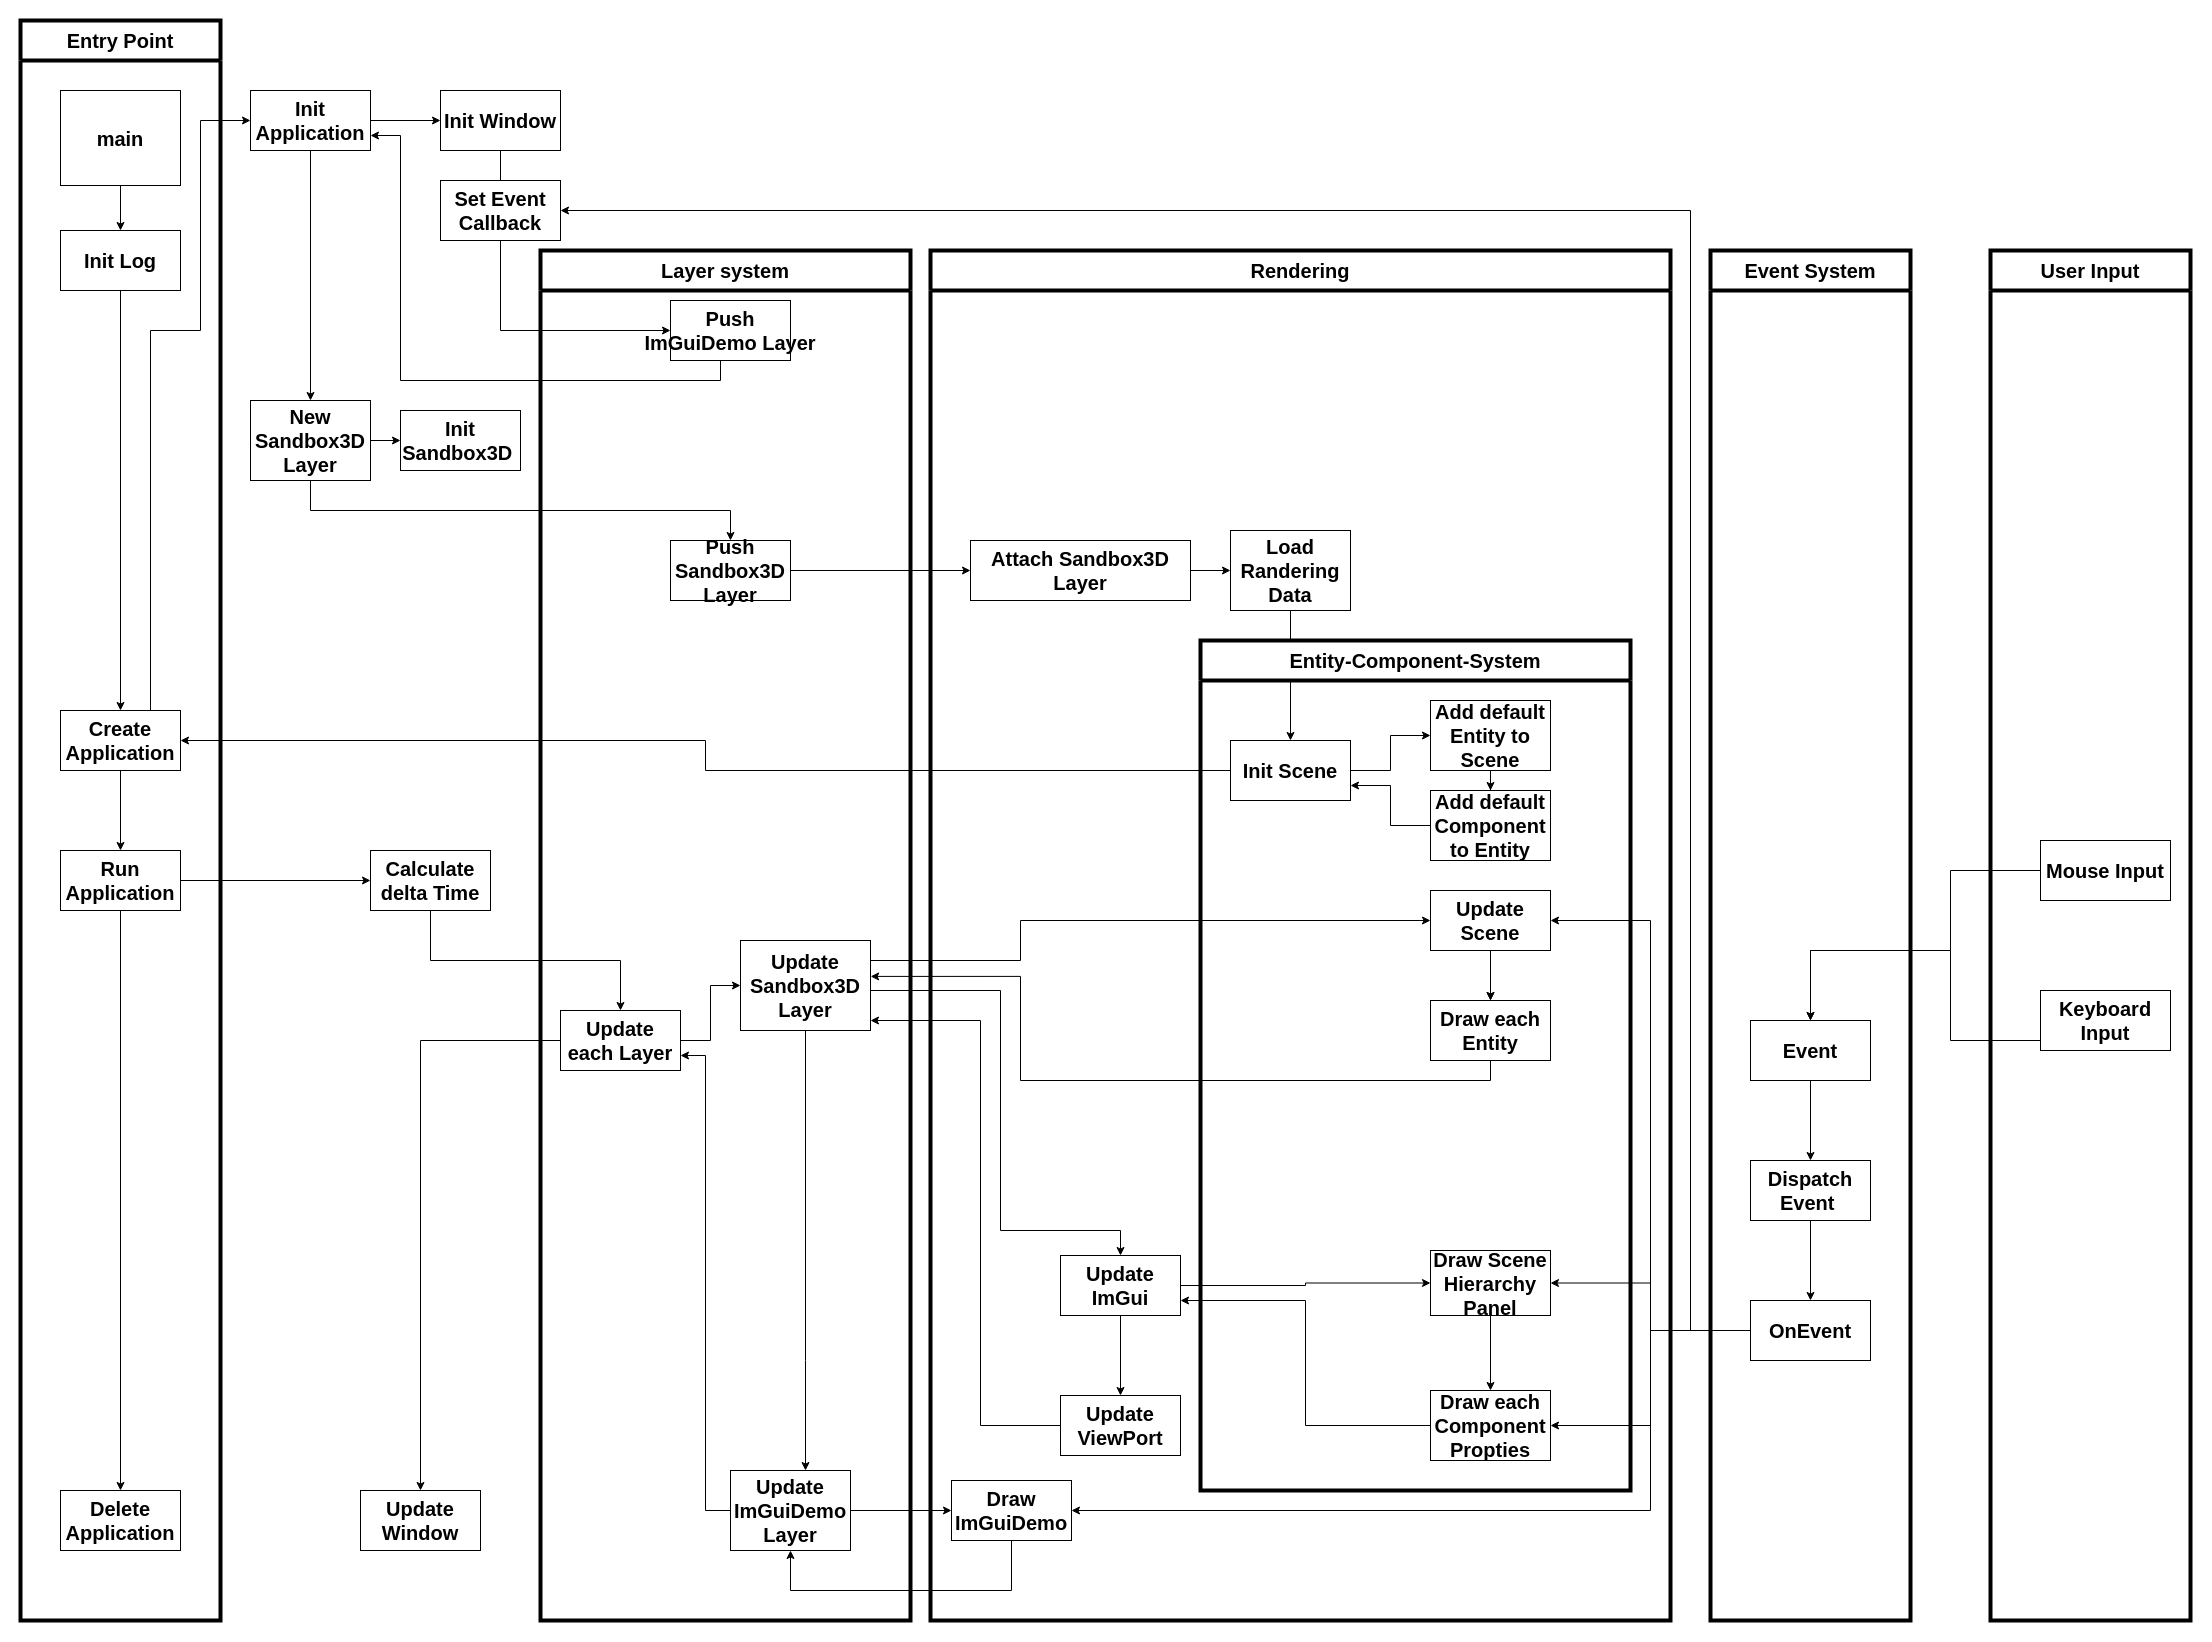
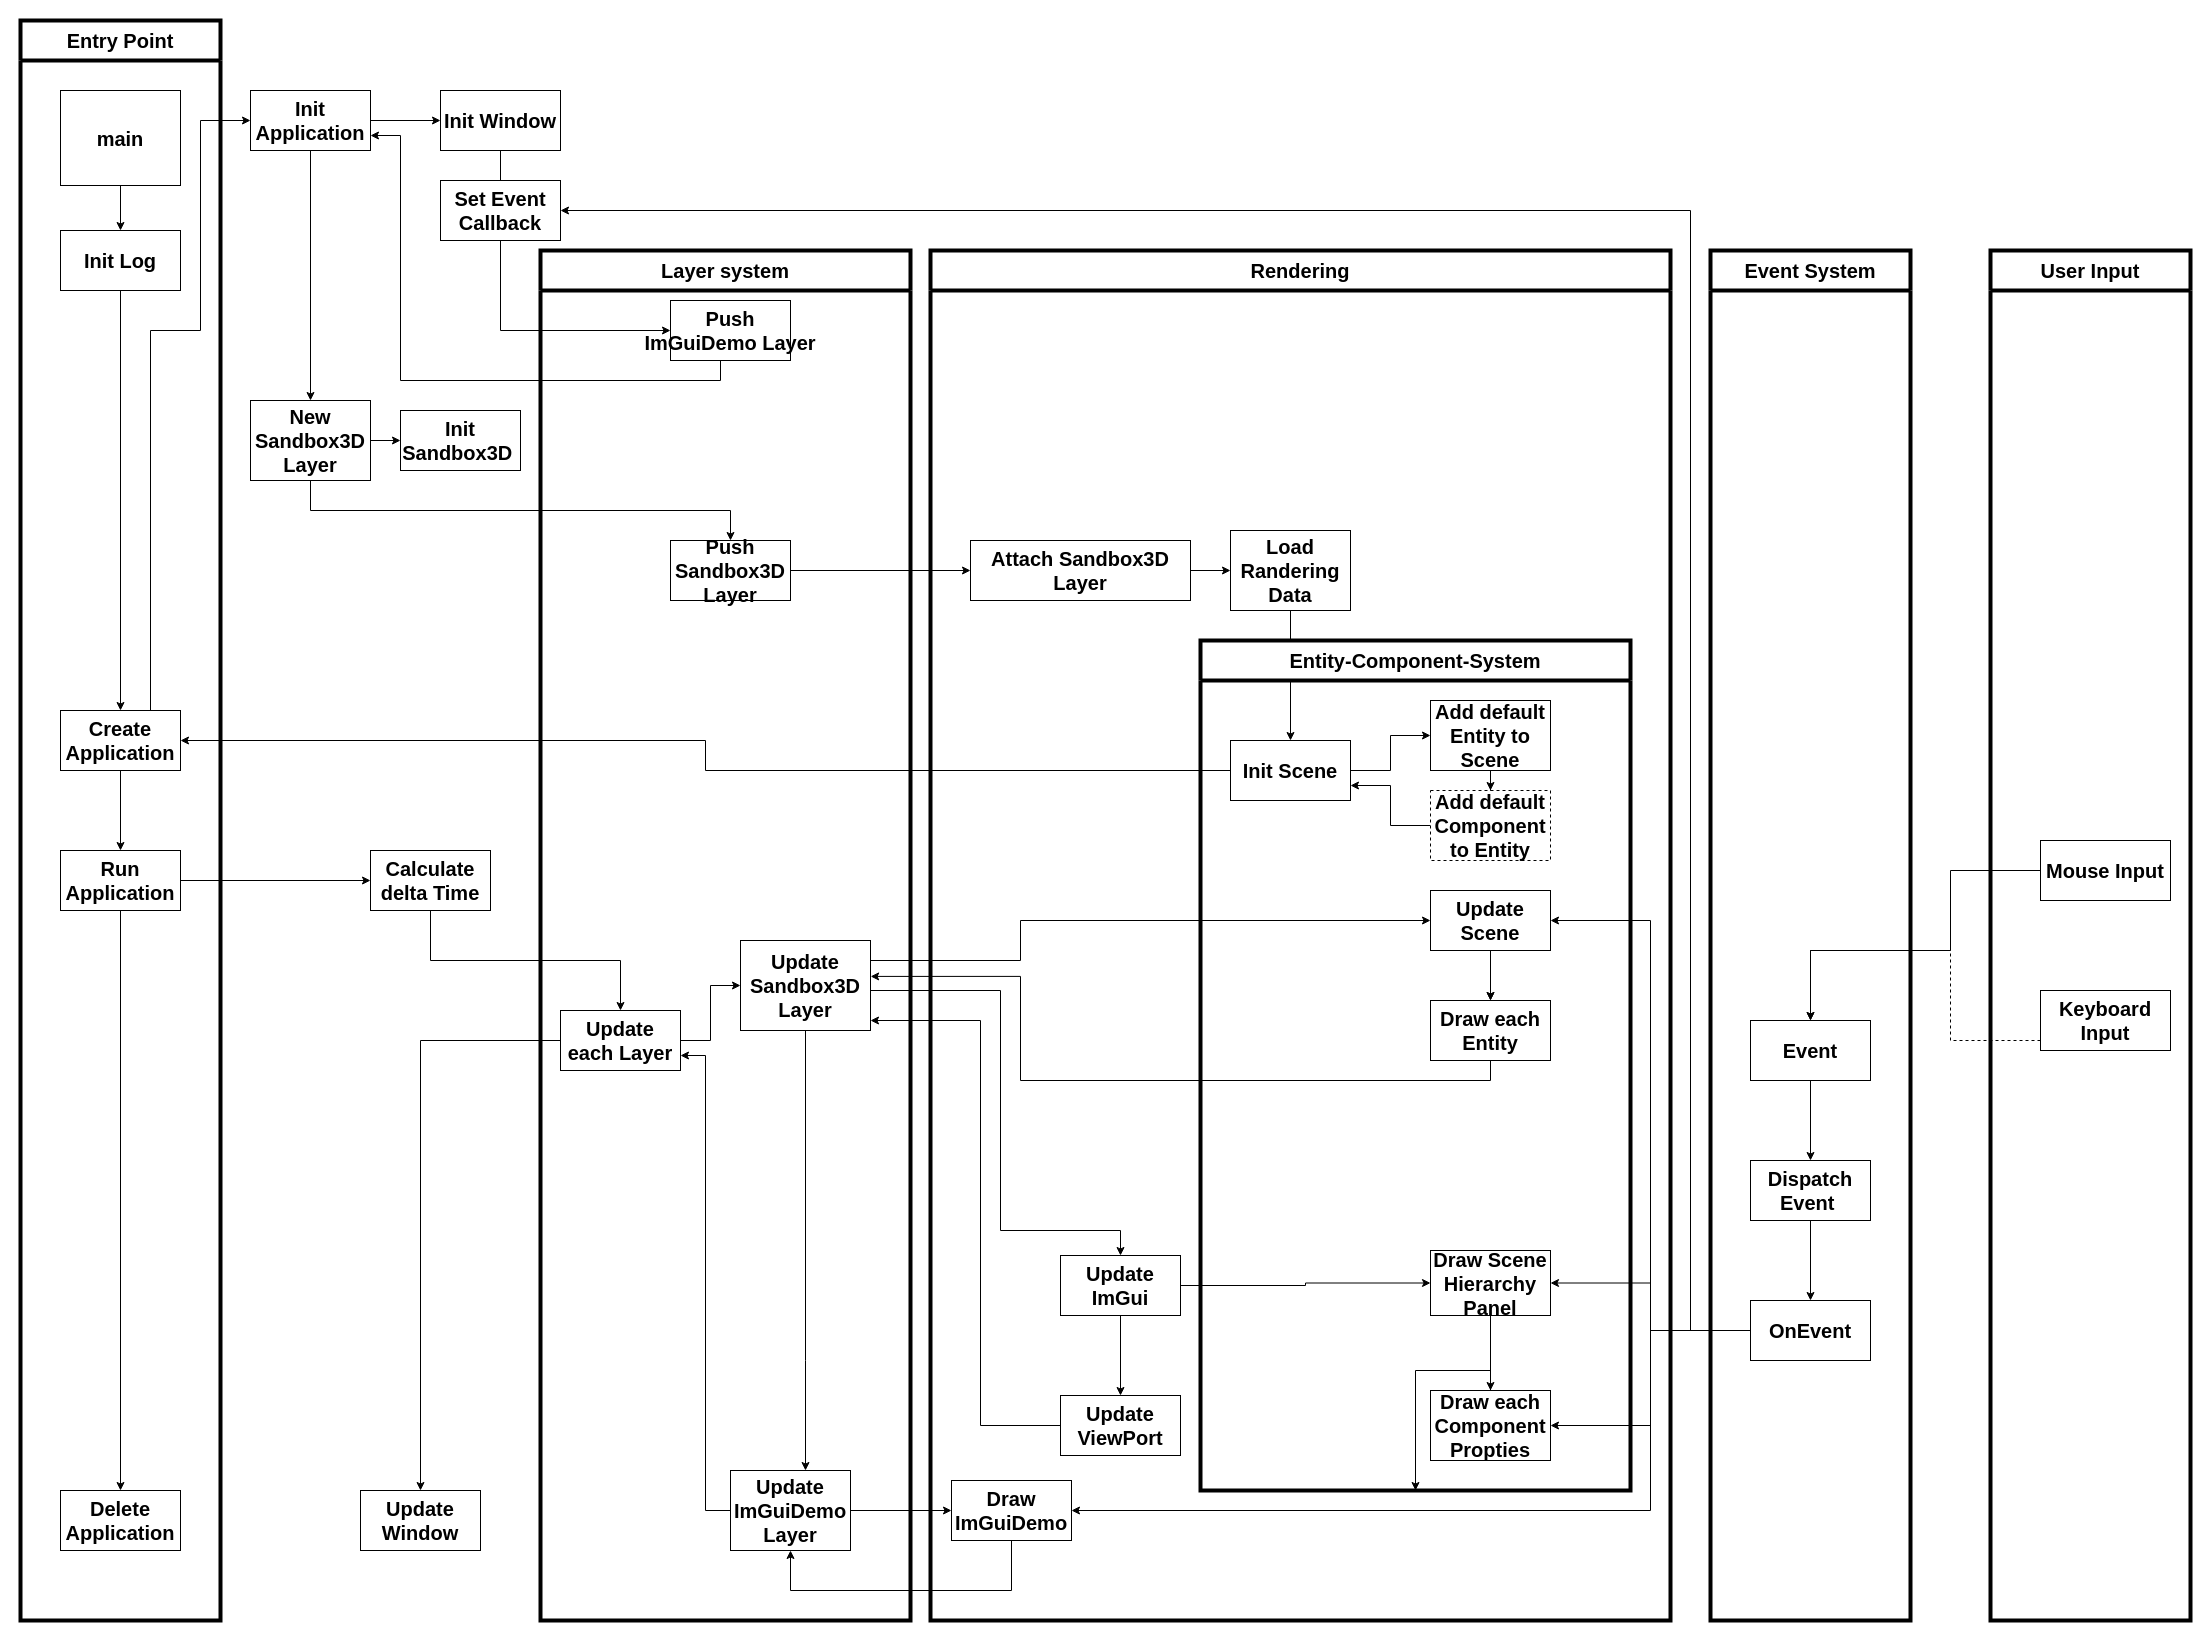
(1491, 826) -> (1491, 826)
(1951, 1041) -> (1951, 1041)
(1306, 1367) -> (1416, 1391)
